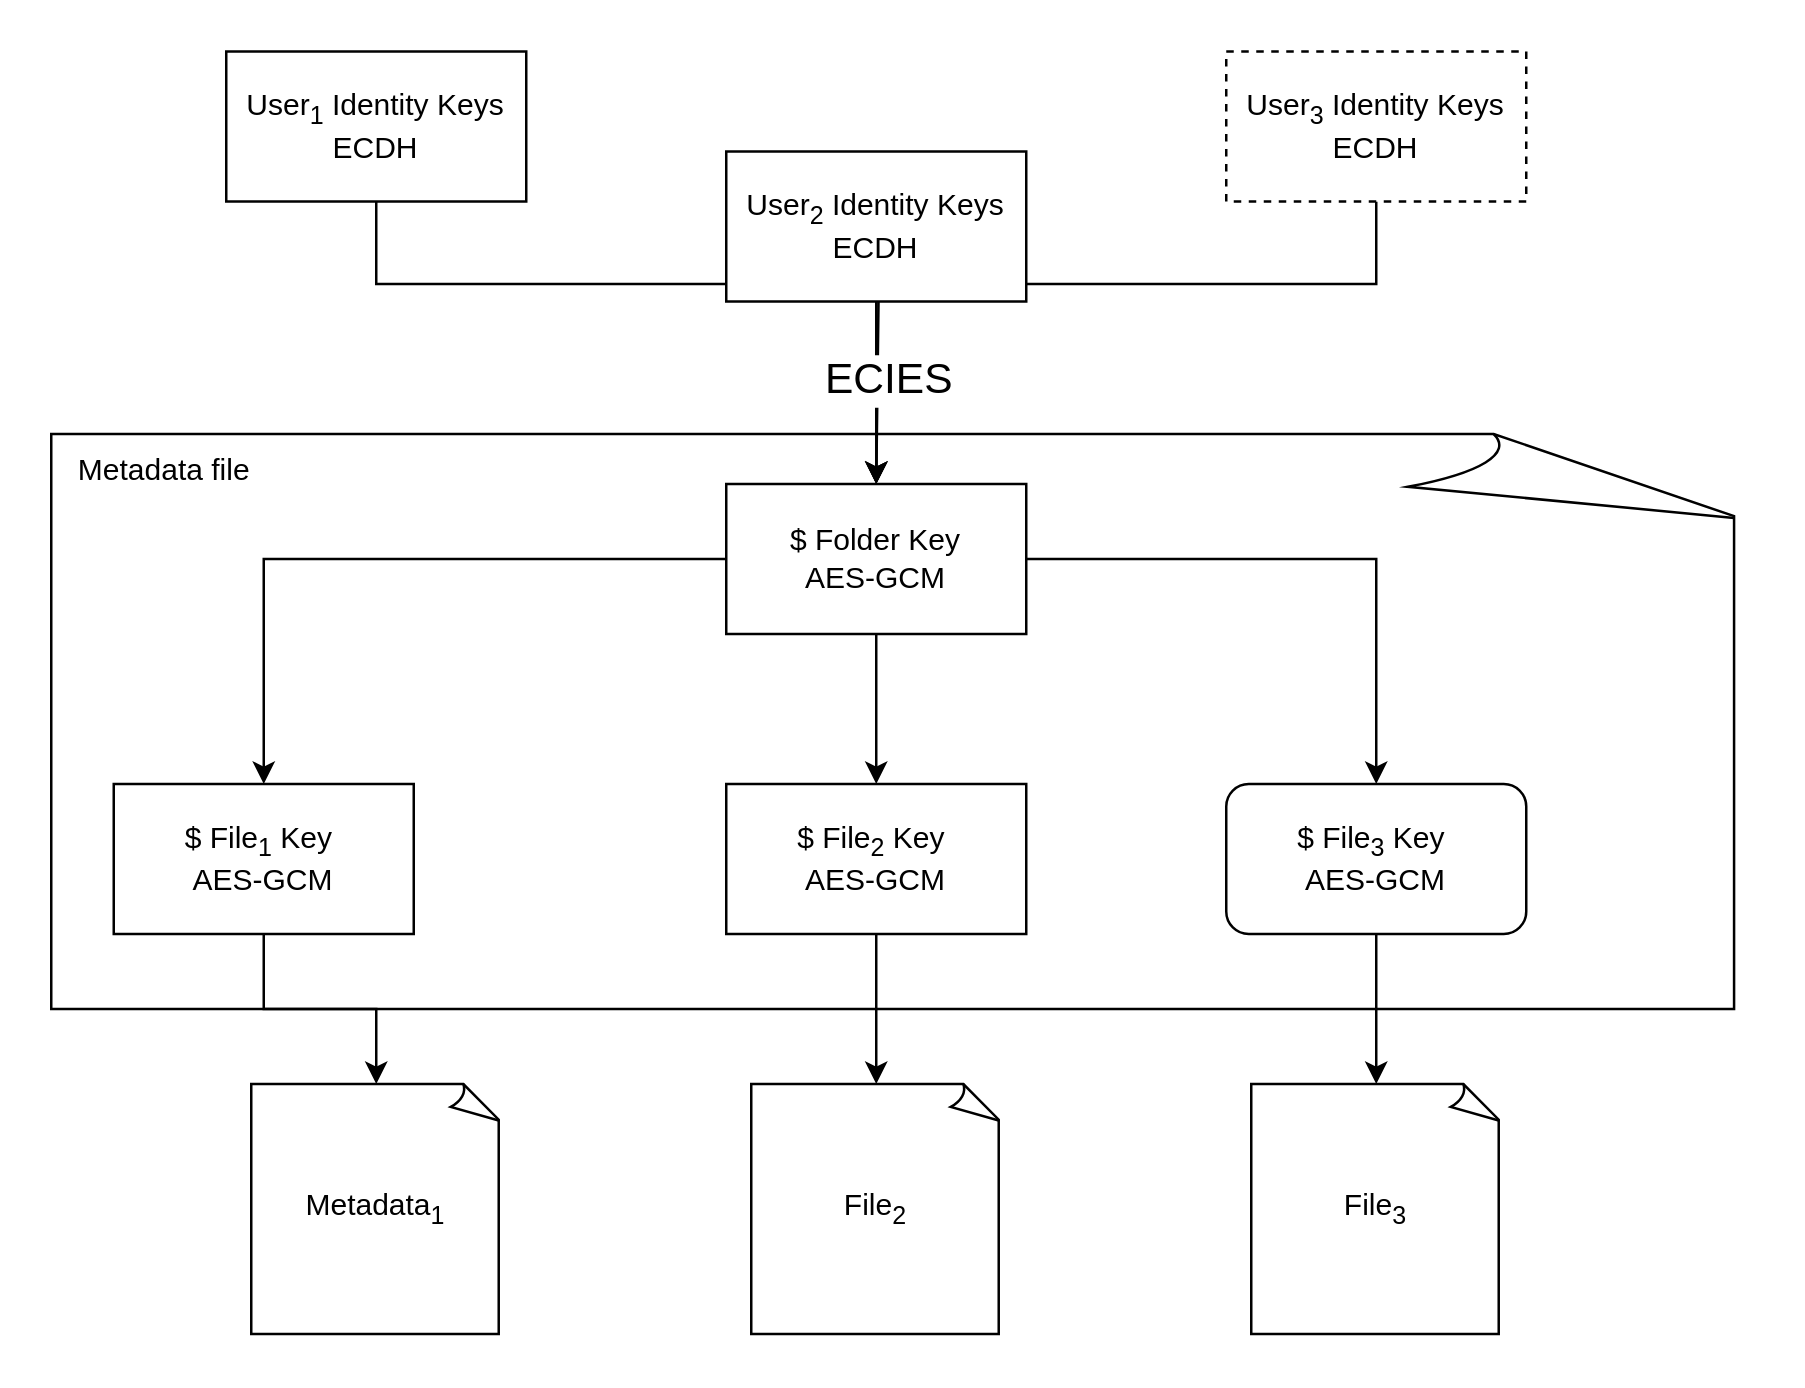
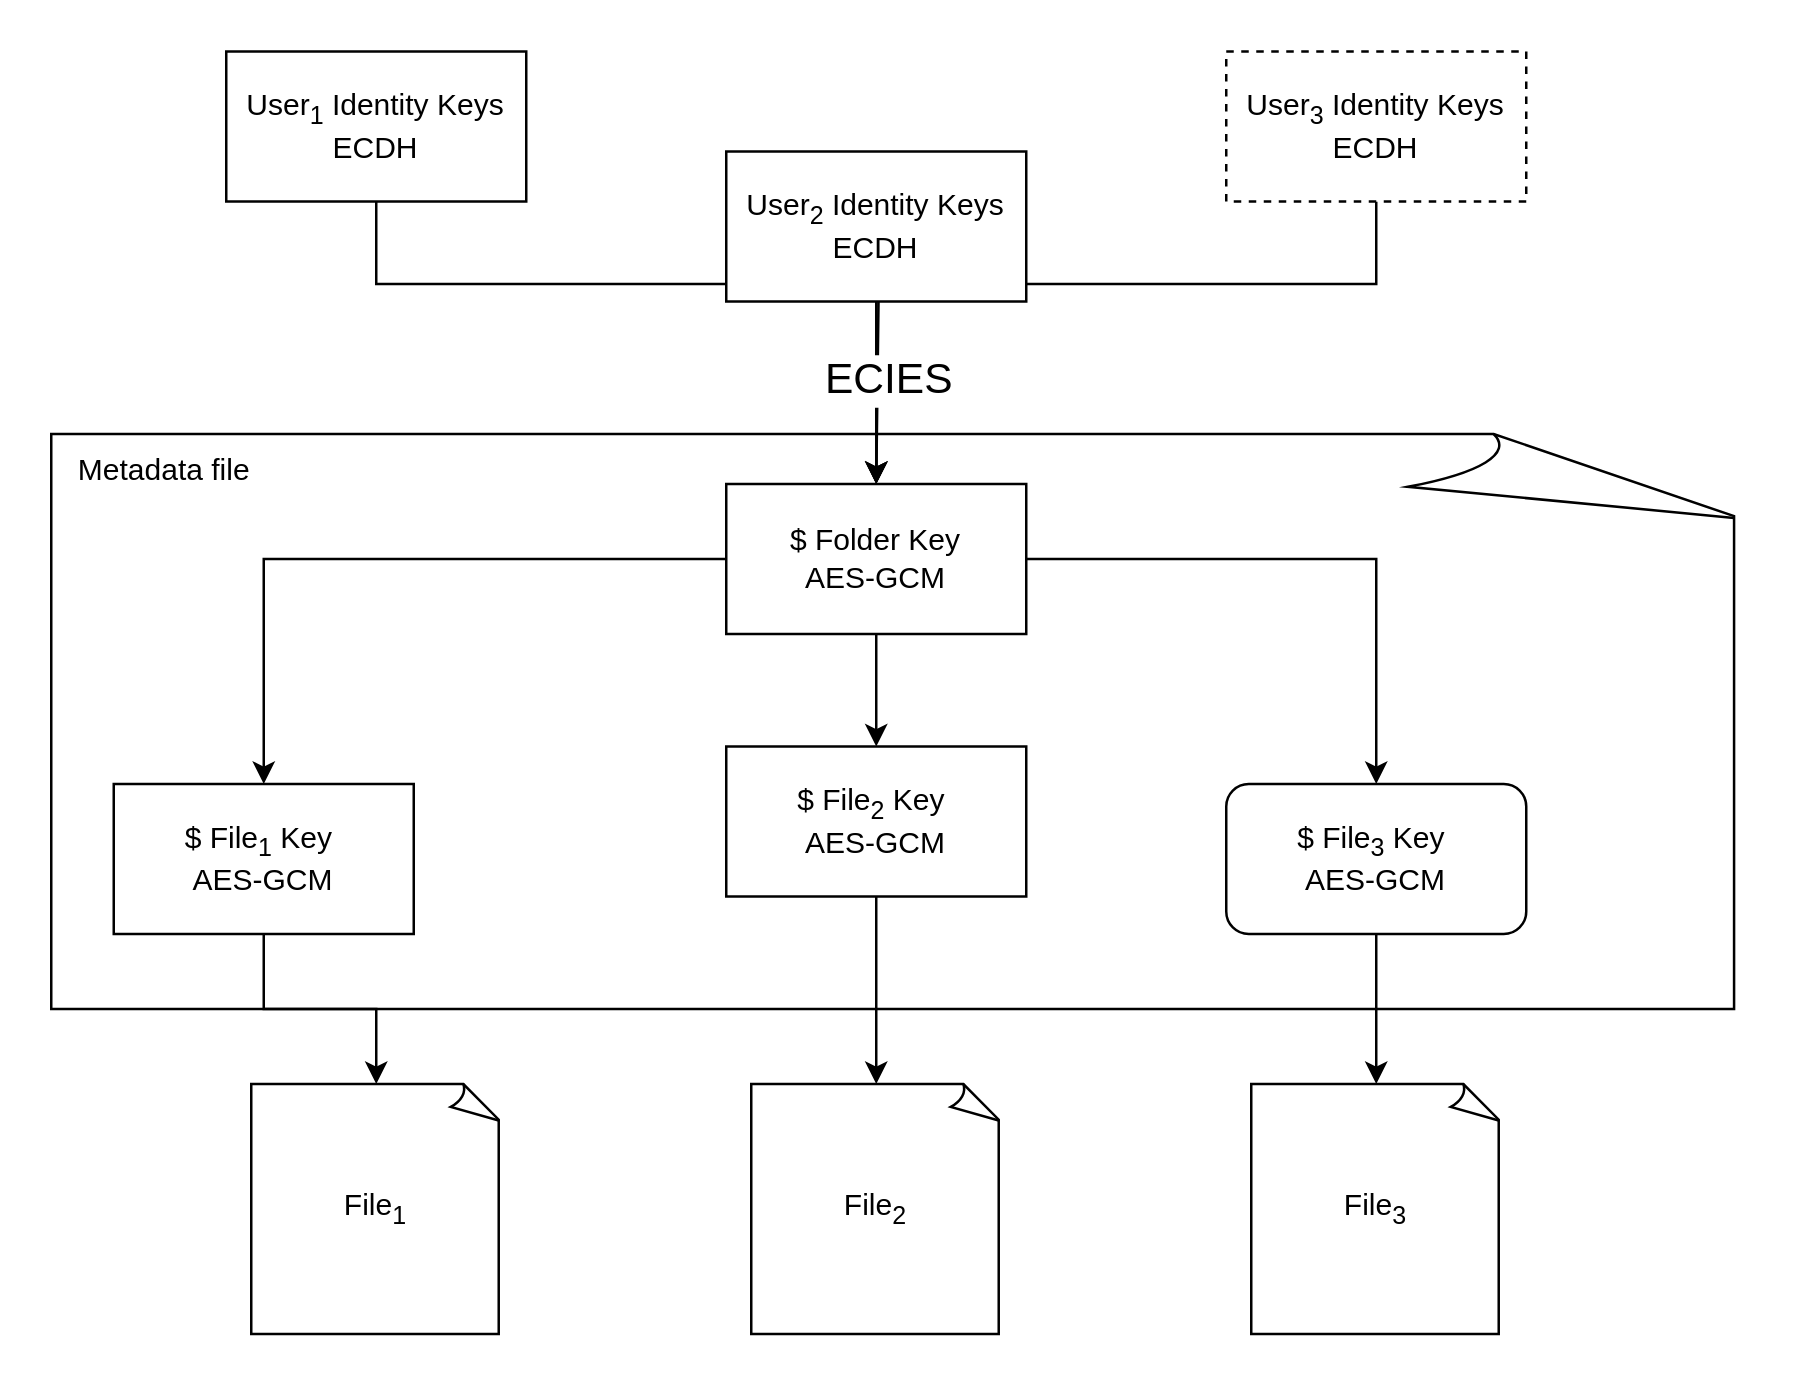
(876, 859) -> (876, 821)
(376, 1209) -> (376, 1209)
